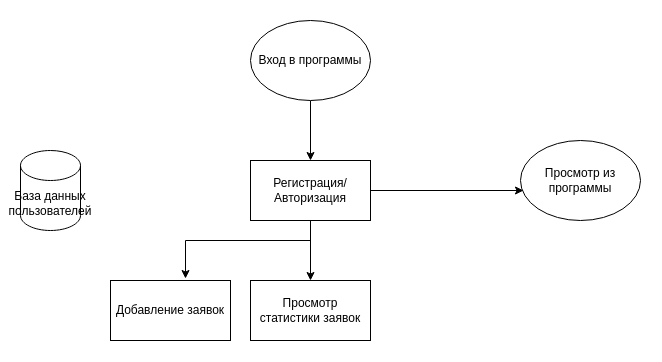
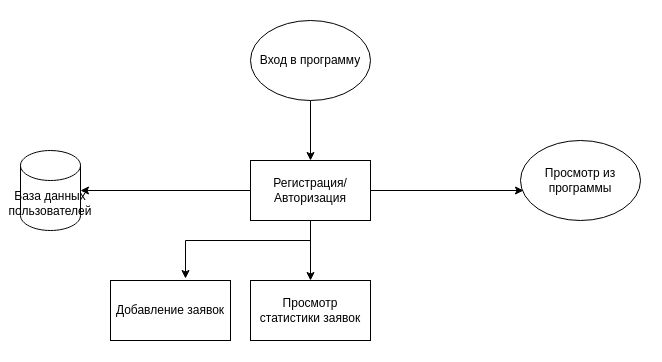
(311, 61) -> (311, 61)
none -> (169, 191)
